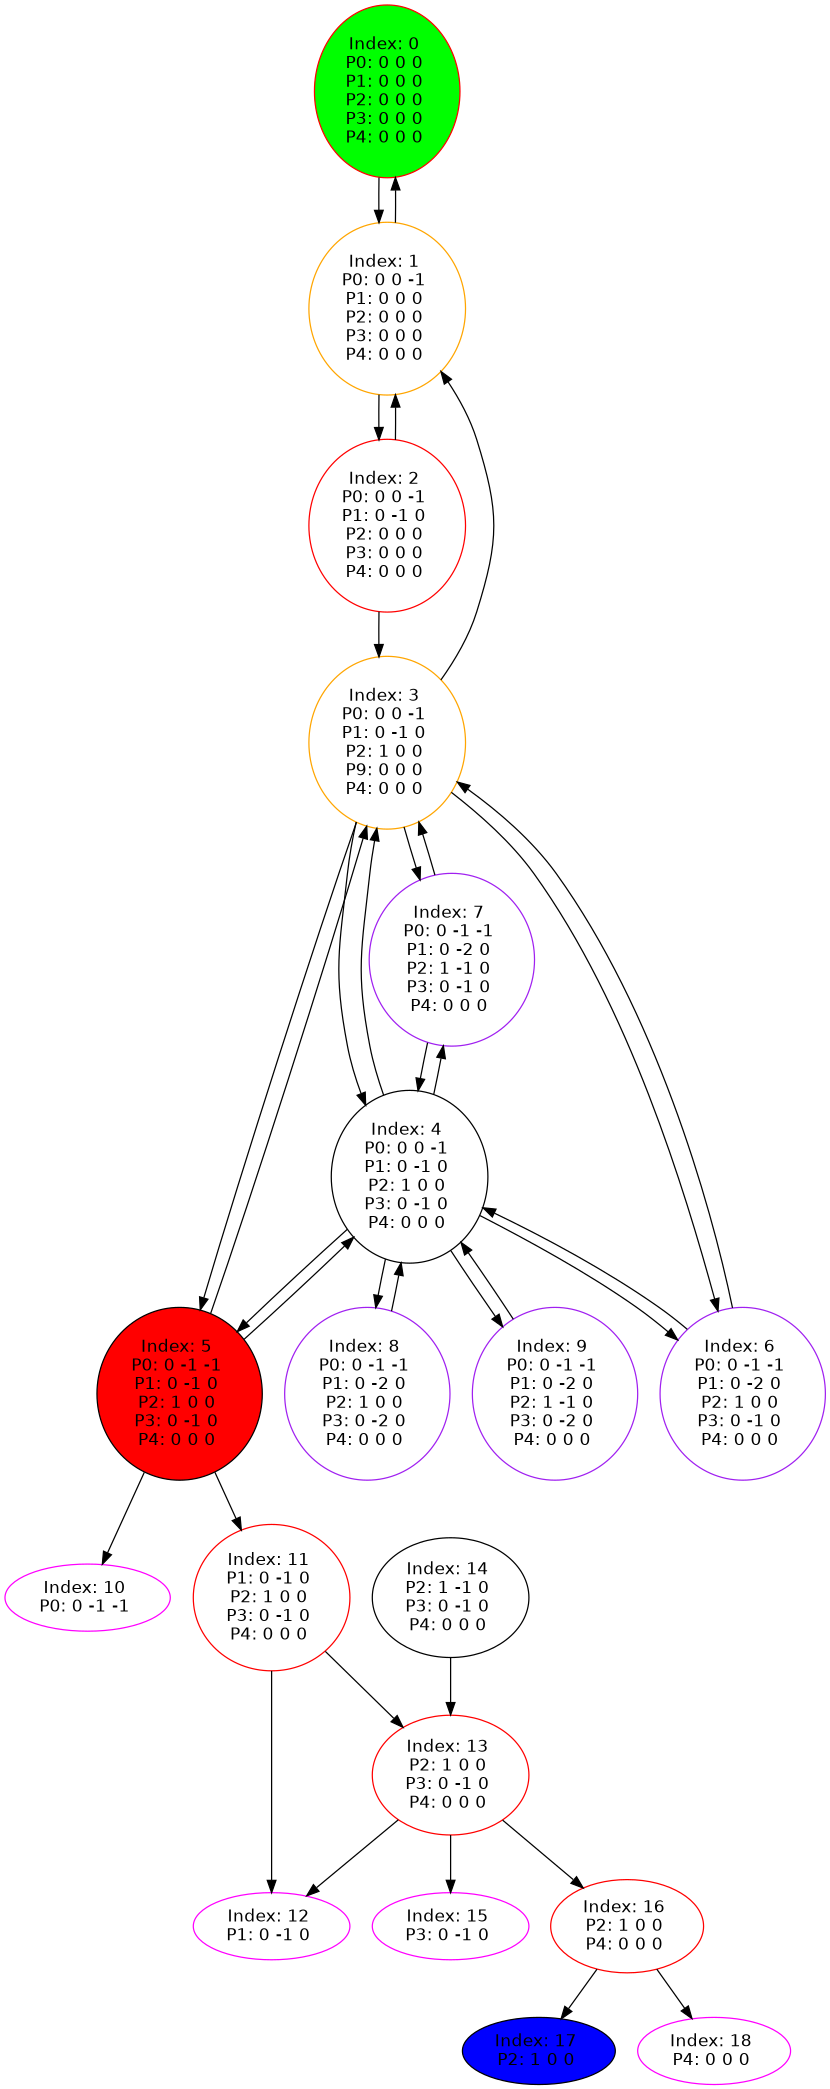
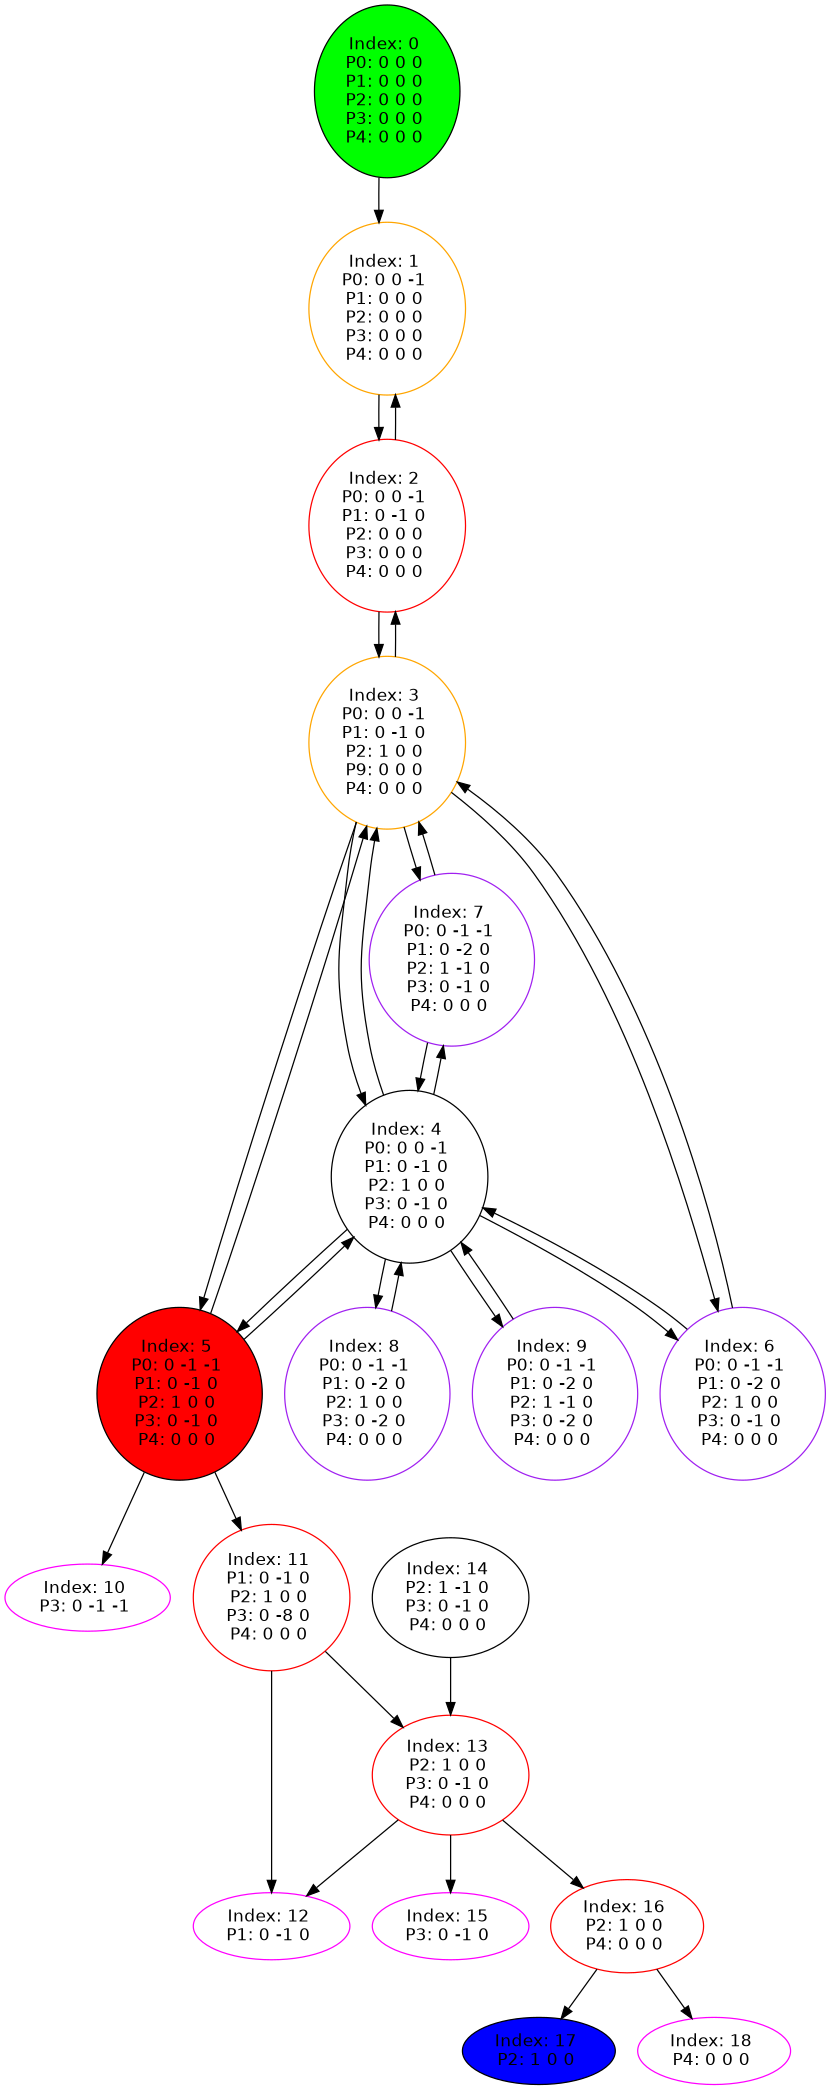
(387, 91) -> (387, 91)
(396, 206) -> none
(493, 532) -> (396, 641)
(88, 1598) -> (88, 1598)
(272, 1598) -> (272, 1598)
